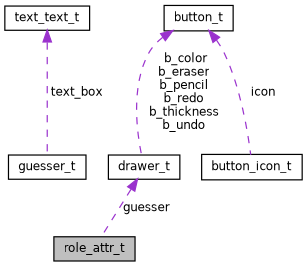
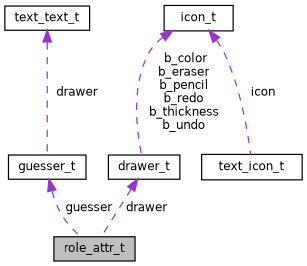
(199, 18) -> (199, 18)
(75, 93) -> (75, 93)
(252, 167) -> (252, 167)
(145, 208) -> (145, 208)
none -> (63, 217)
